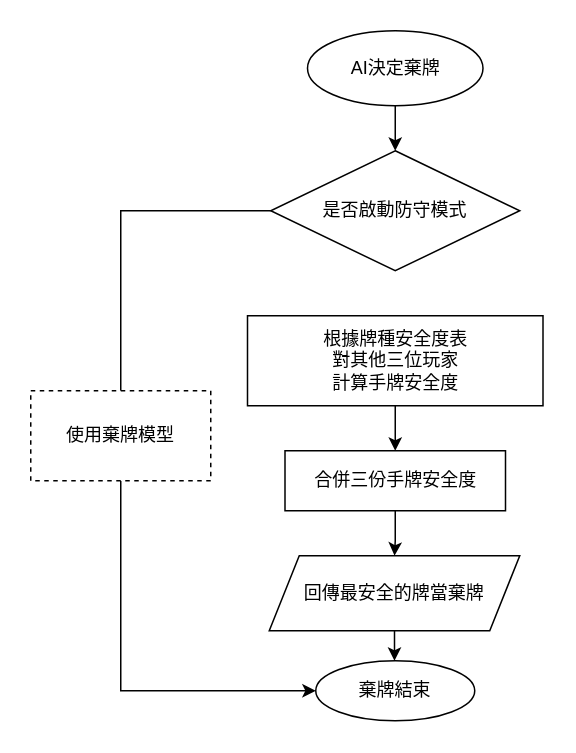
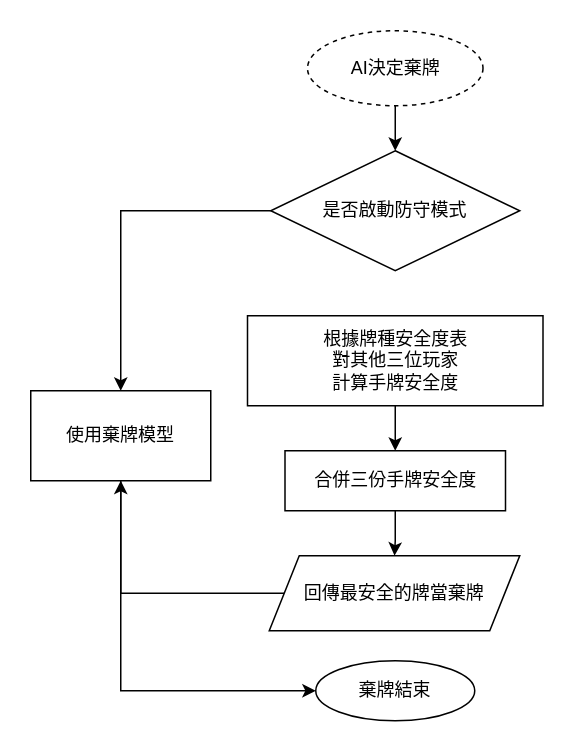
(395, 68) -> (395, 68)
(121, 384) -> (121, 379)
(121, 436) -> (121, 436)
(395, 641) -> (204, 593)
